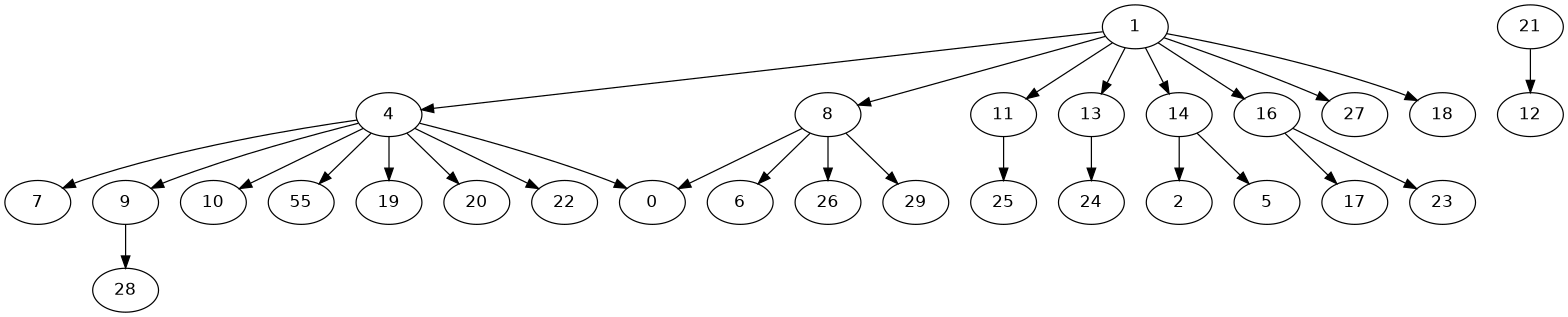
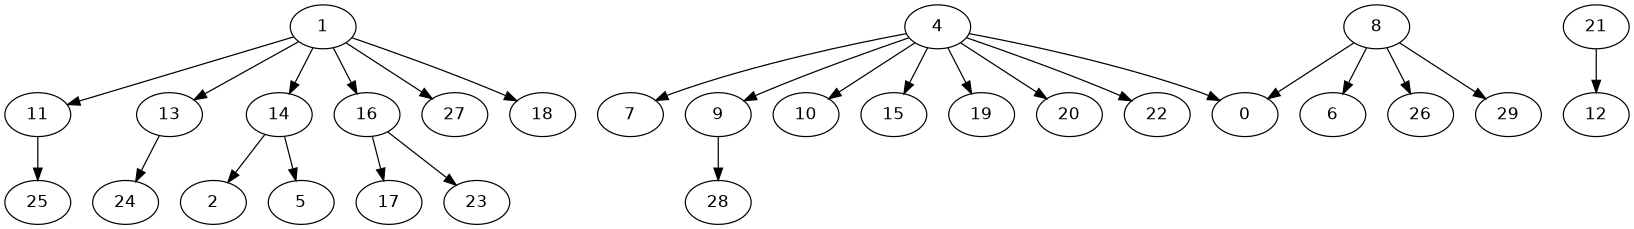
(988, 69) -> none
(768, 70) -> none
(301, 202) -> (894, 115)
